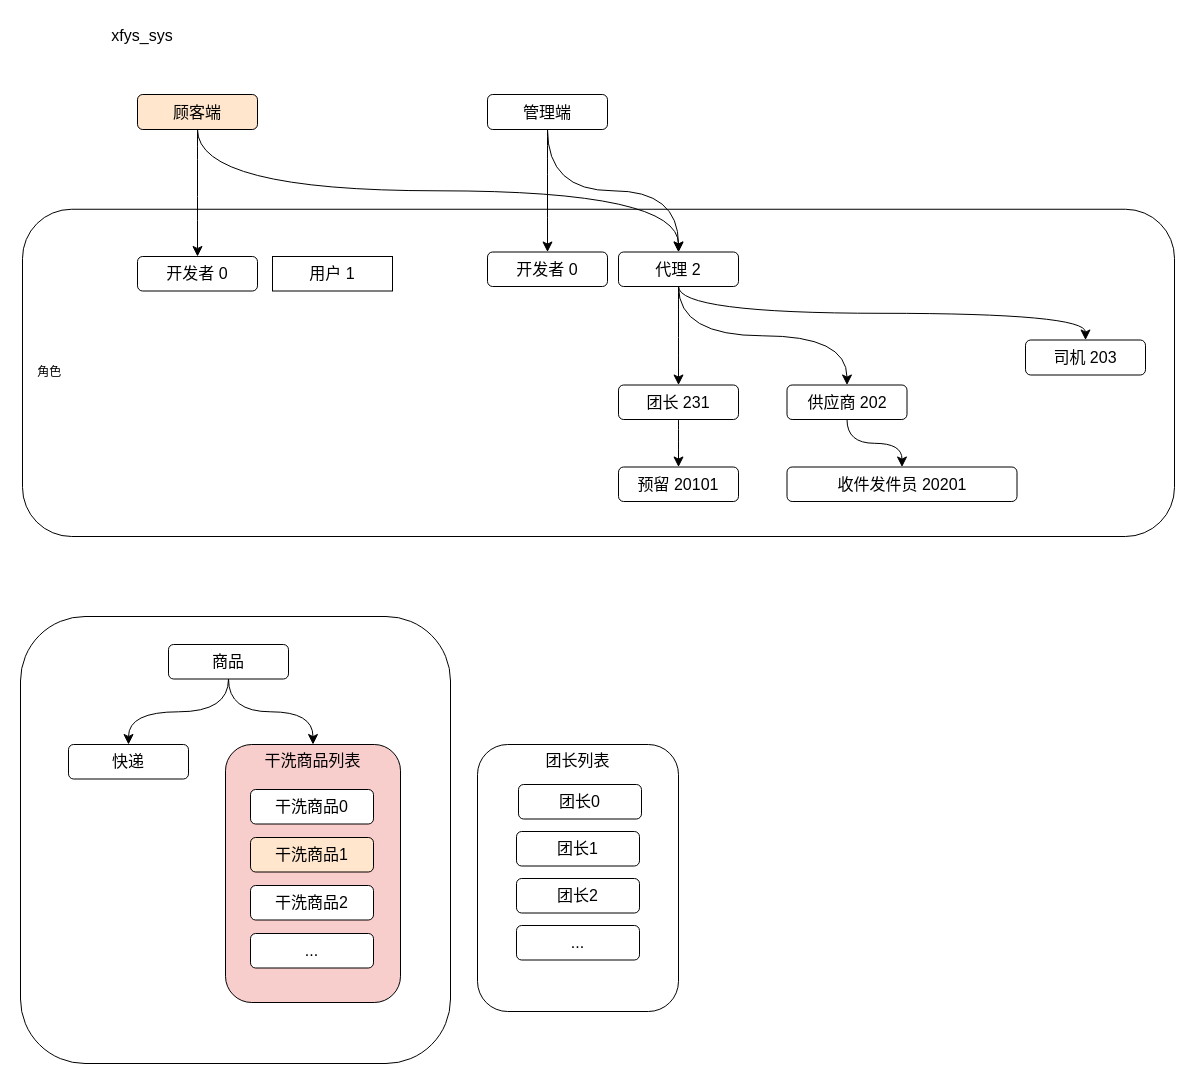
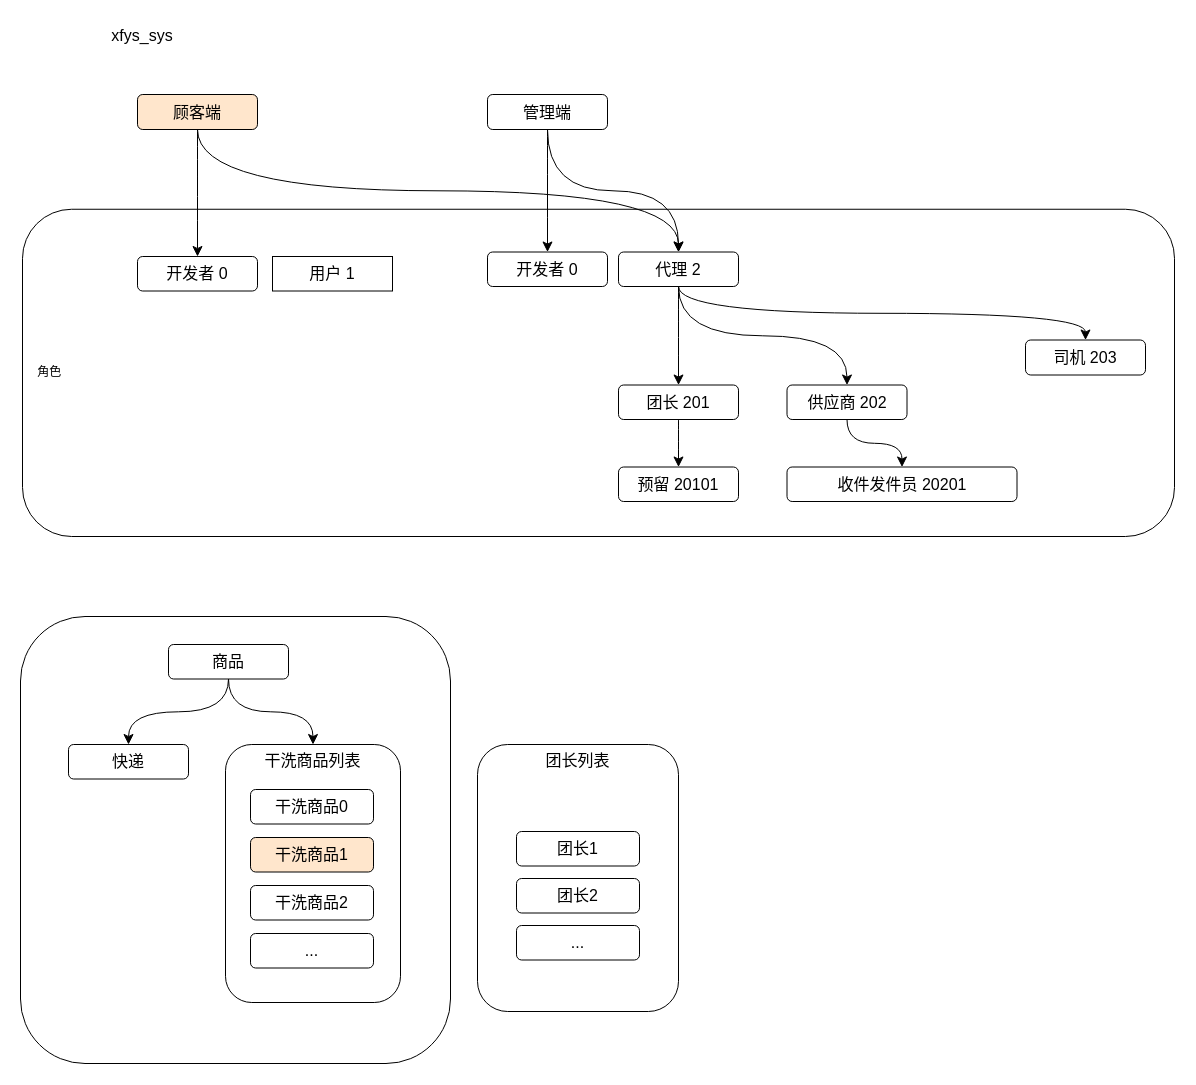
(679, 403) -> (679, 403)
(580, 802) -> none
(313, 874) -> (313, 874)
